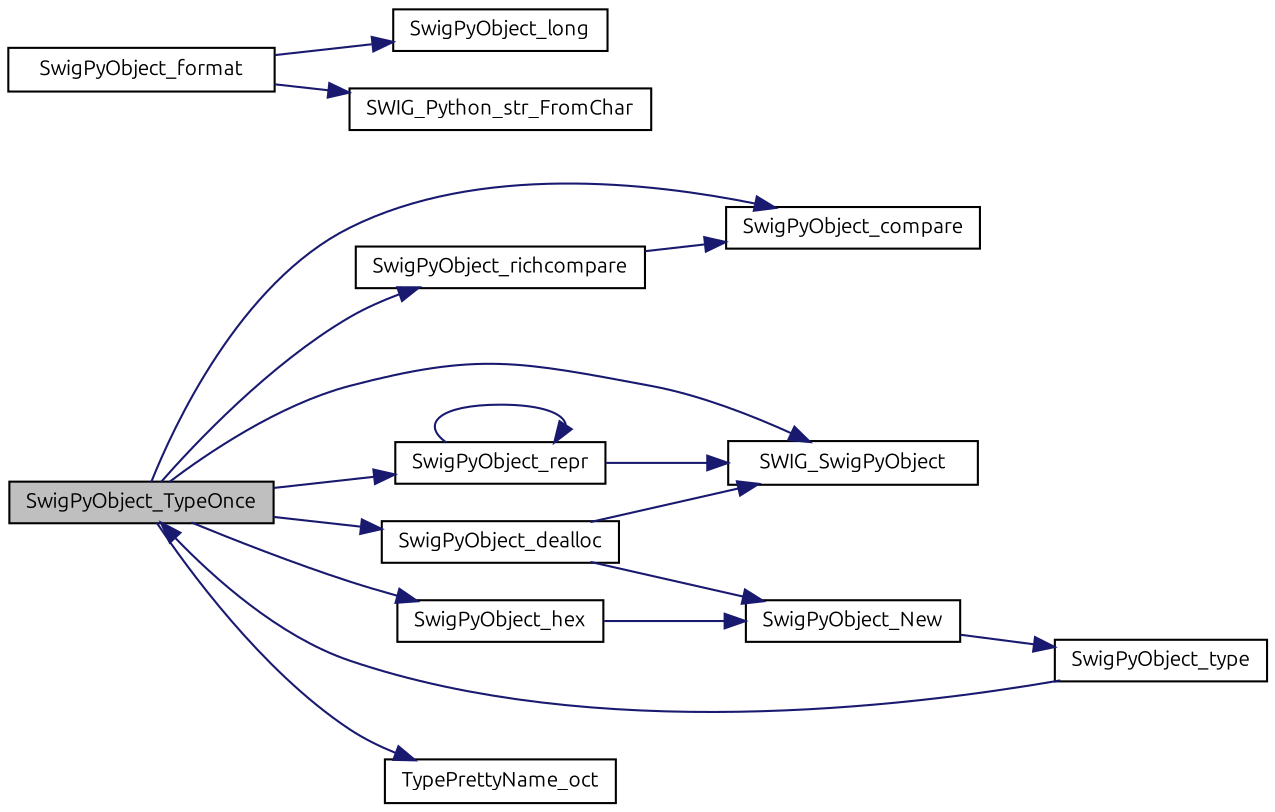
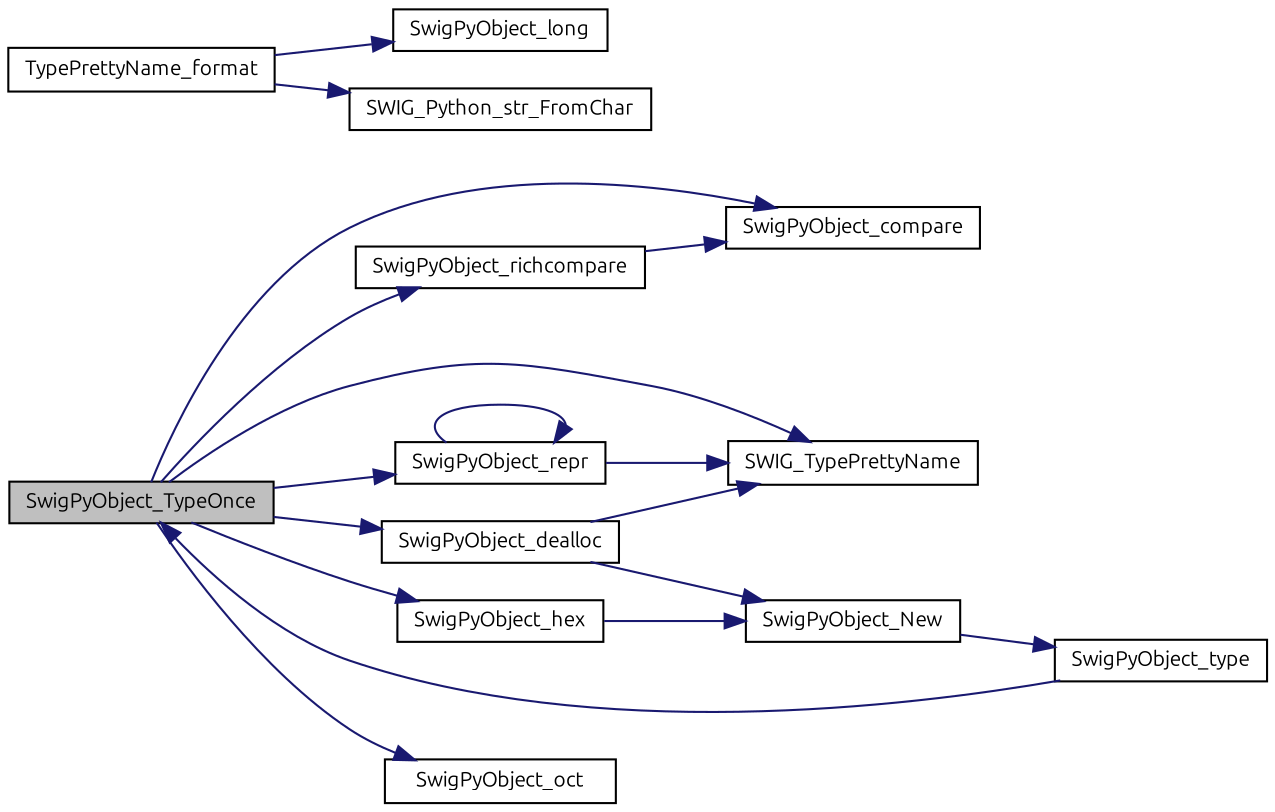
(141, 70) -> (141, 70)
(853, 463) -> (853, 463)
(500, 781) -> (500, 781)
